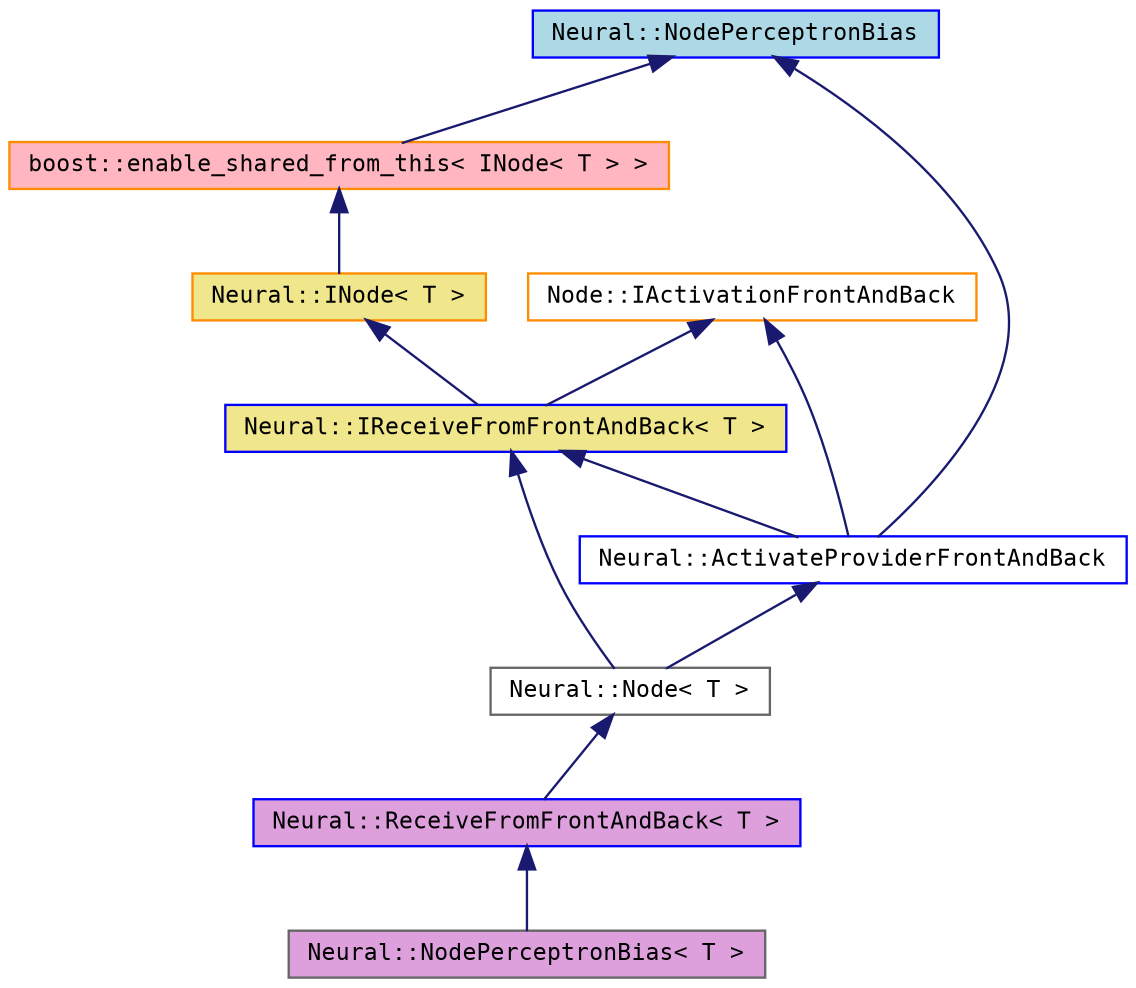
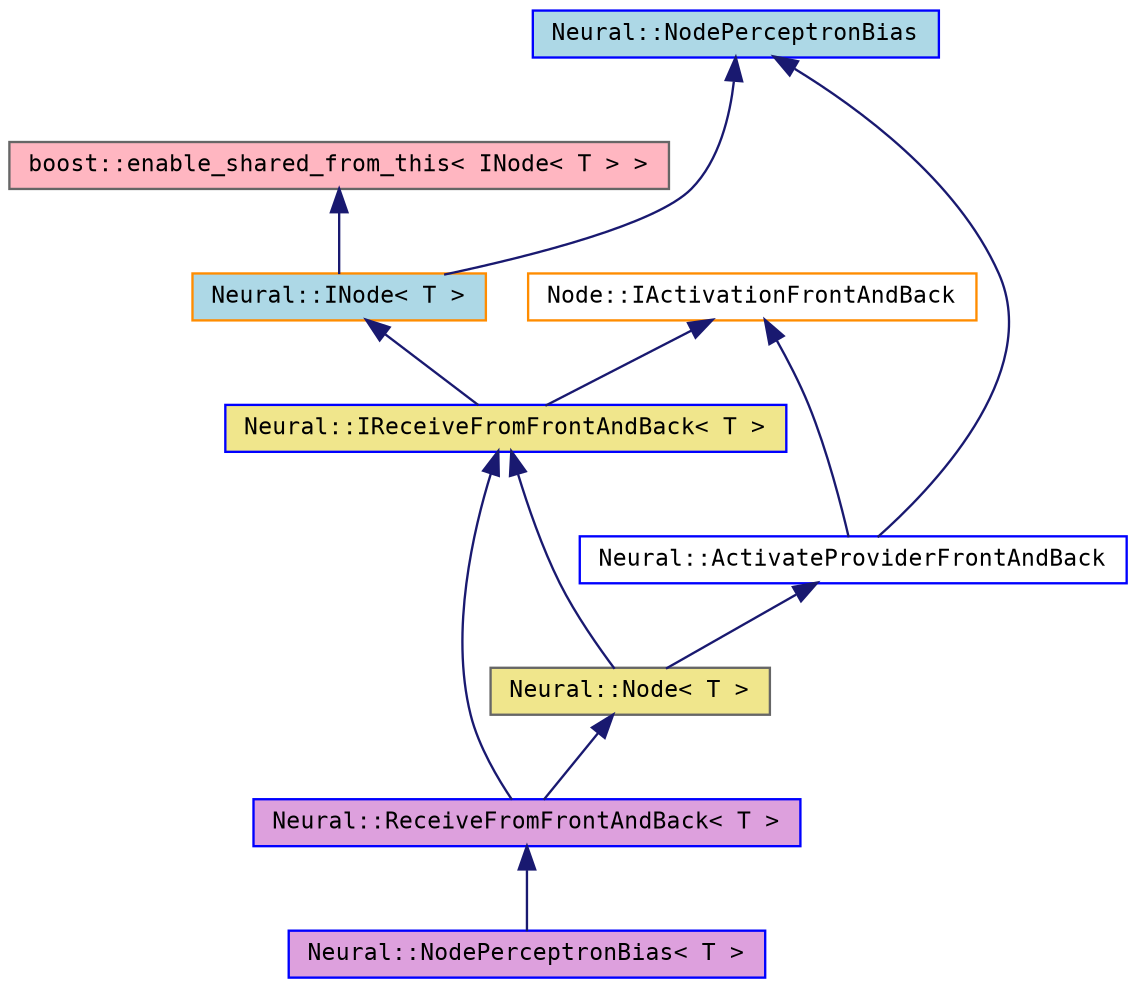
(526, 103) -> (628, 224)
(339, 165) -> (339, 165)
(339, 297) -> (339, 297)
(691, 498) -> (463, 640)
(630, 691) -> (630, 691)
(527, 954) -> (527, 954)
